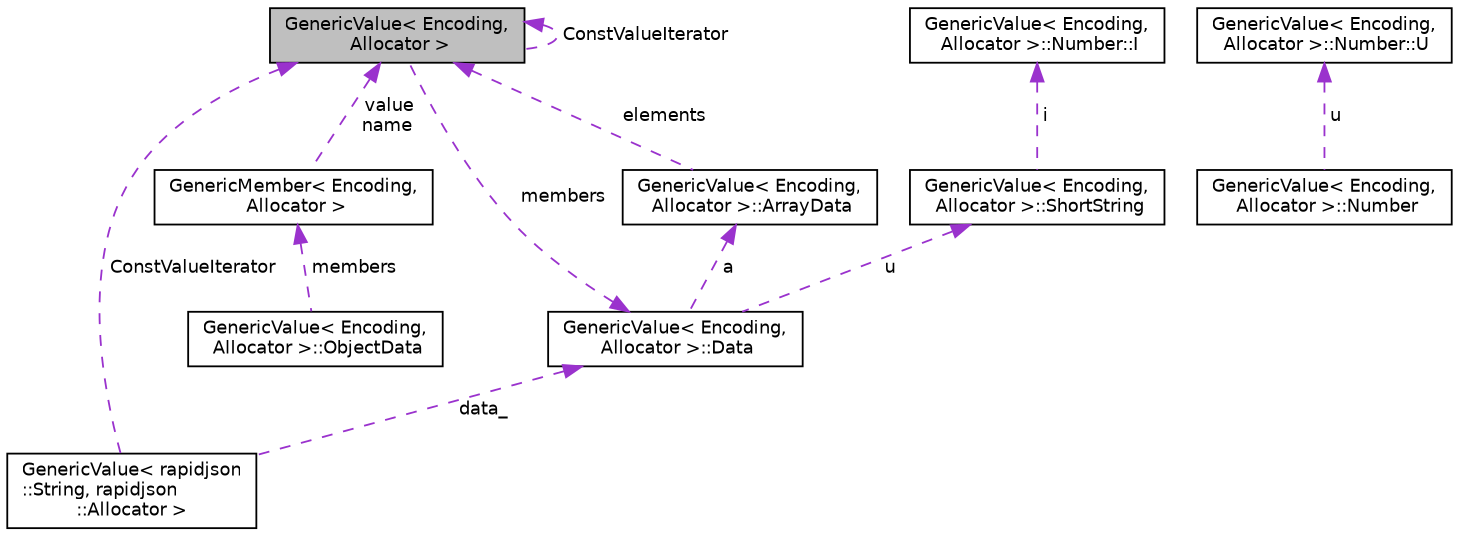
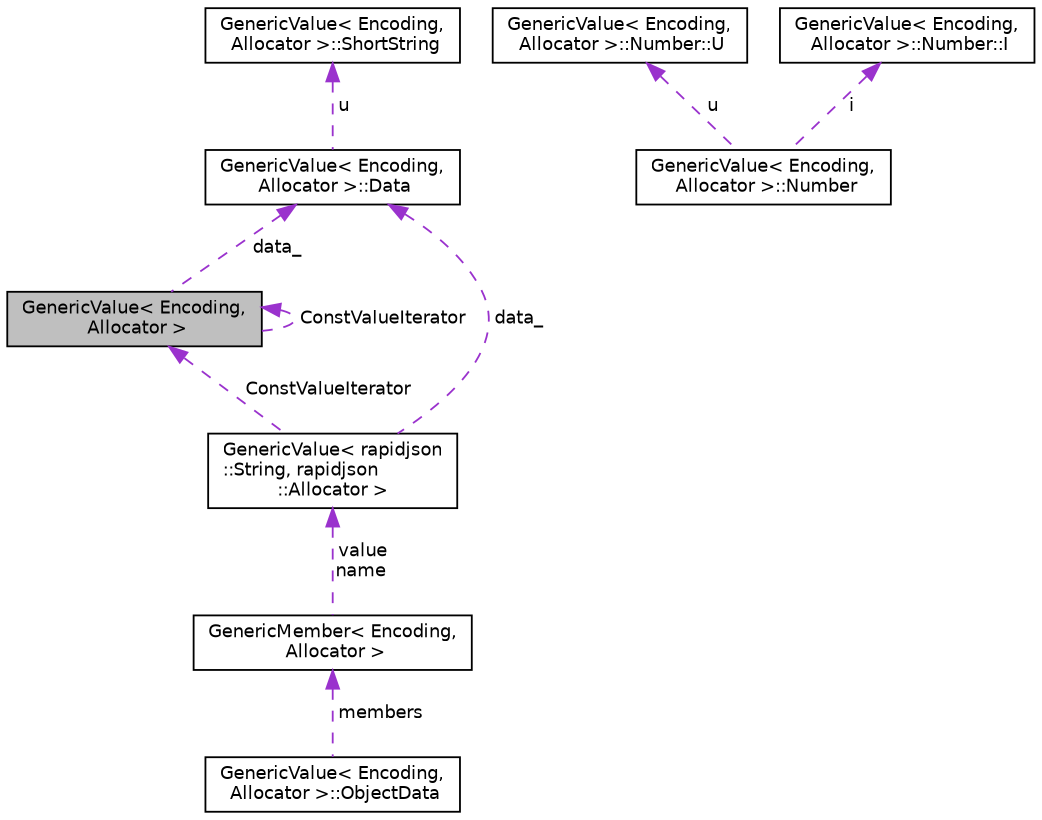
(340, 125) -> (333, 571)
(1037, 126) -> (829, 113)
(561, 197) -> (275, 248)
(750, 197) -> none
